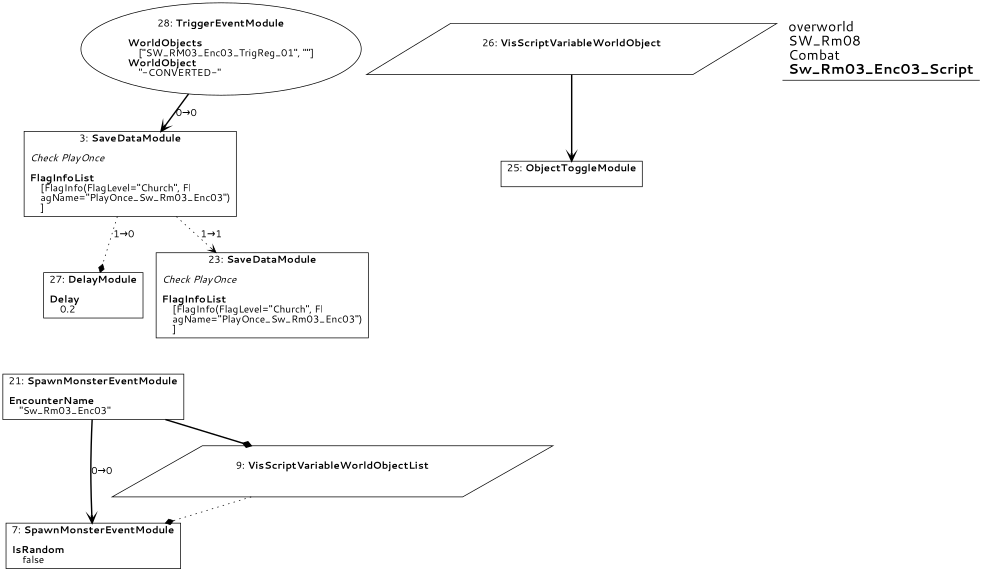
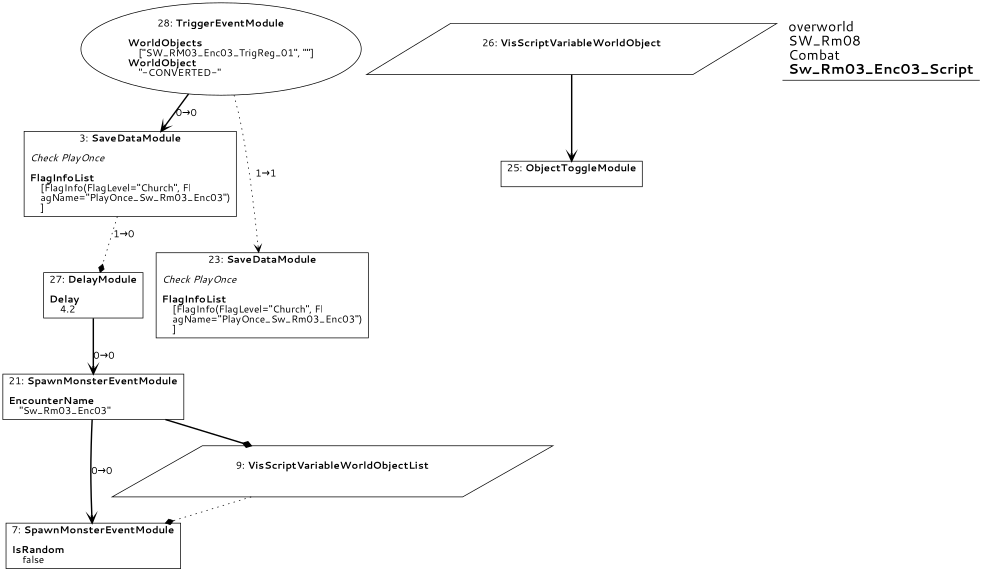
(194, 232) -> (249, 170)
(62, 310) -> (62, 310)
none -> (93, 343)
